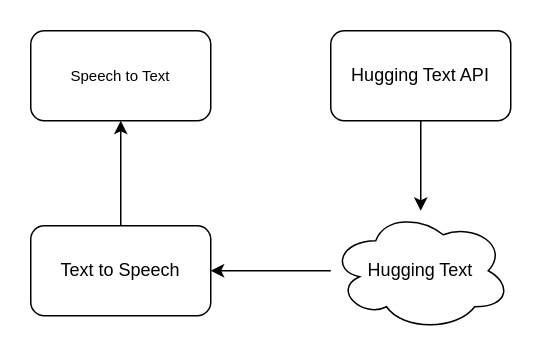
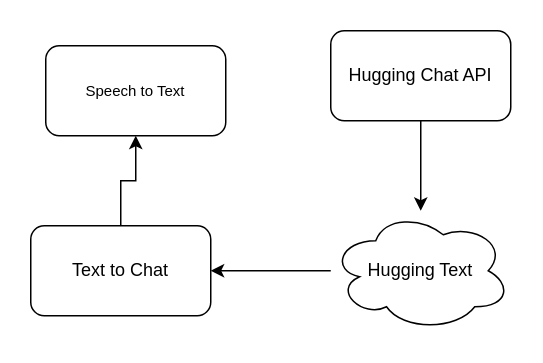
(121, 76) -> (136, 91)
(421, 76) -> (421, 76)
(121, 271) -> (121, 271)
